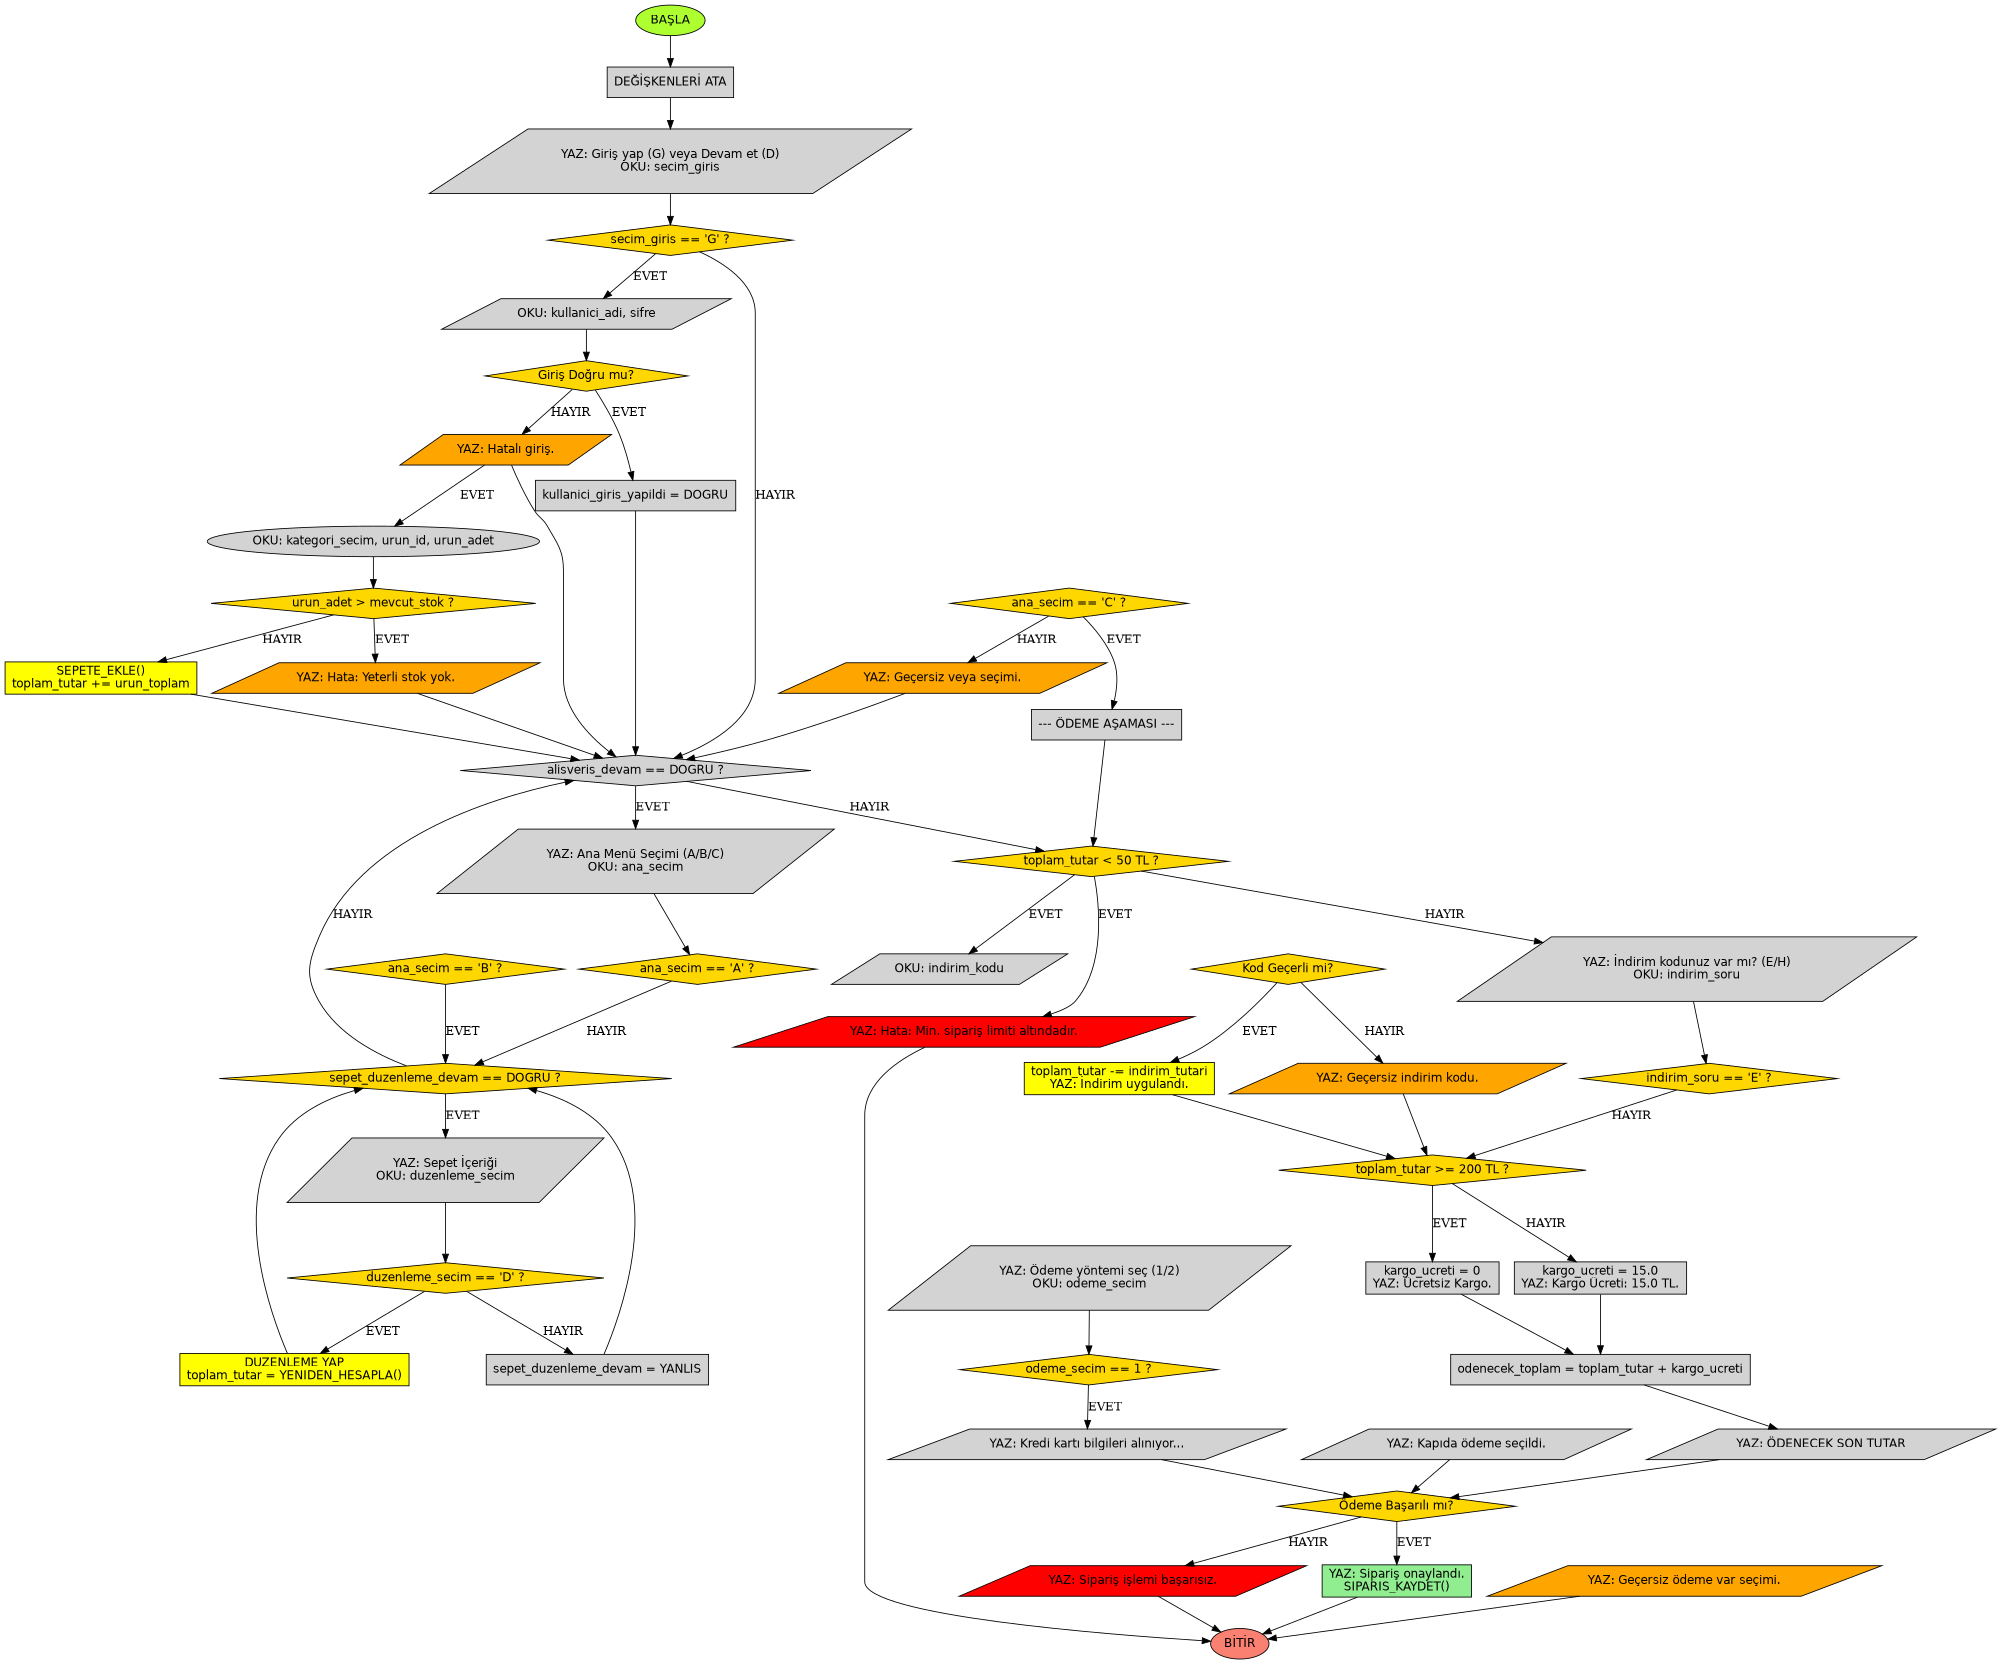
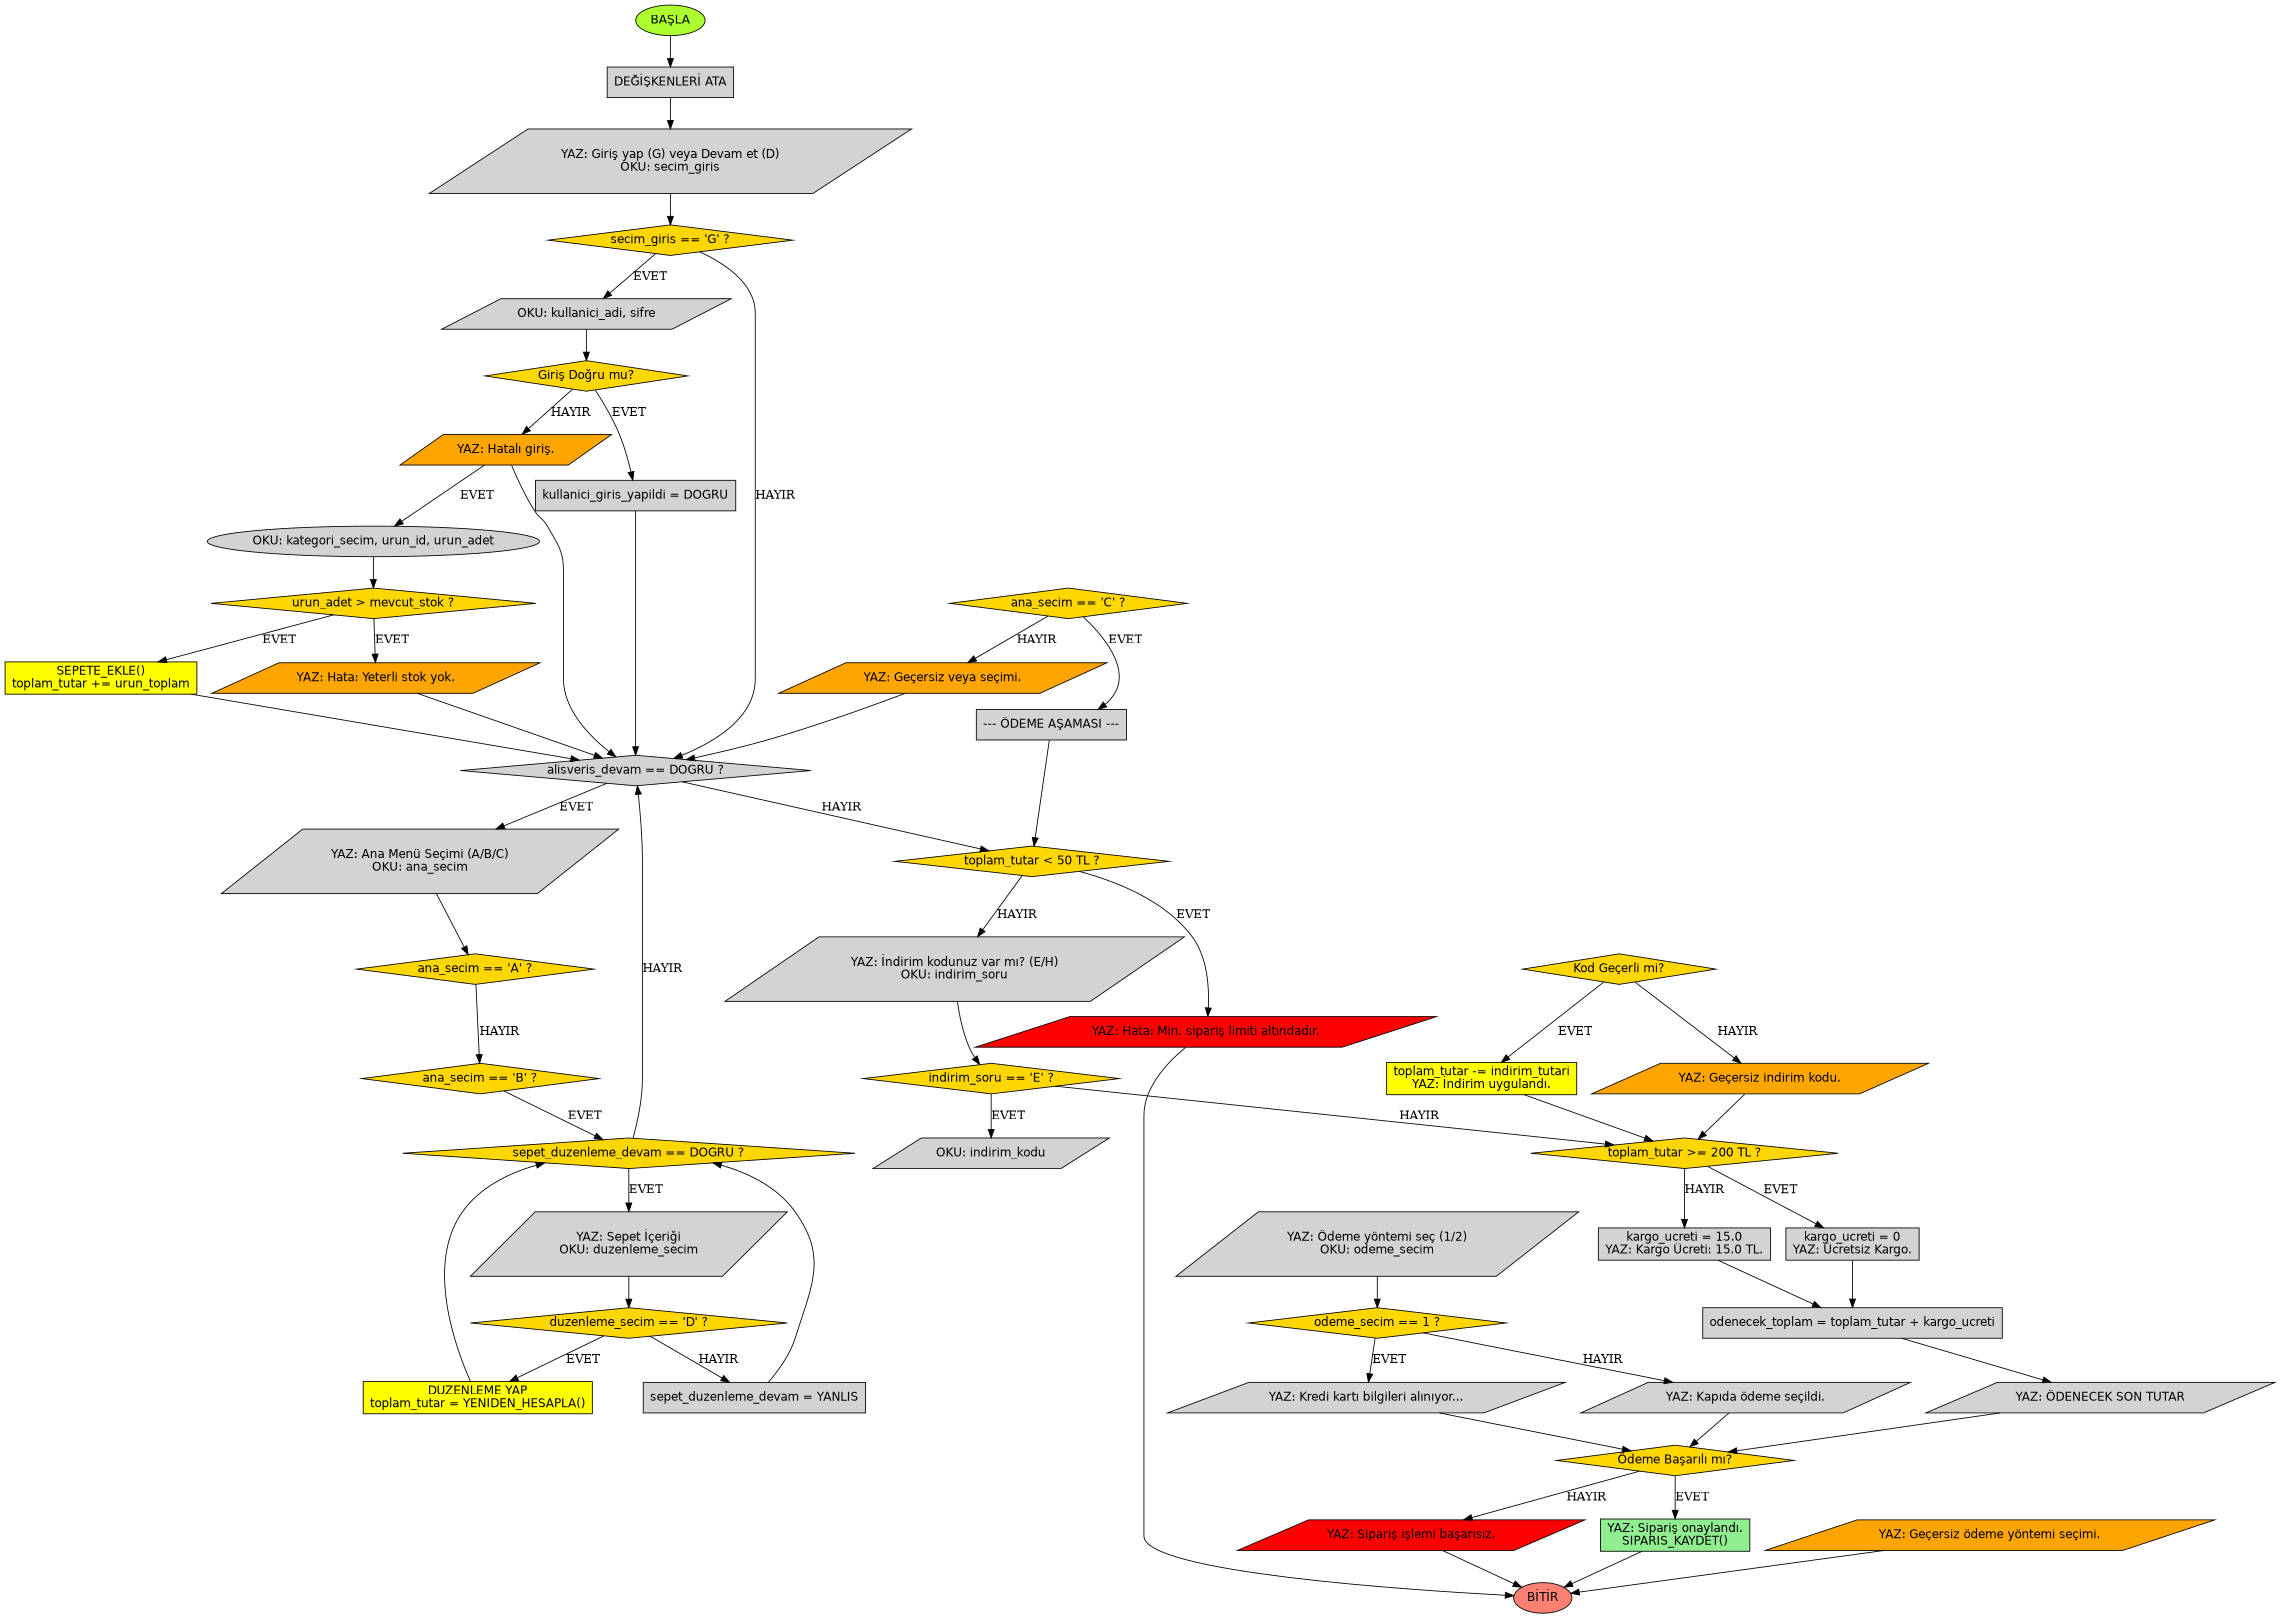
(282, 640) -> (279, 640)
(1025, 912) -> (991, 1112)
(577, 1021) -> (478, 1019)
none -> (1544, 1357)
(1684, 1581) -> (1990, 1535)
